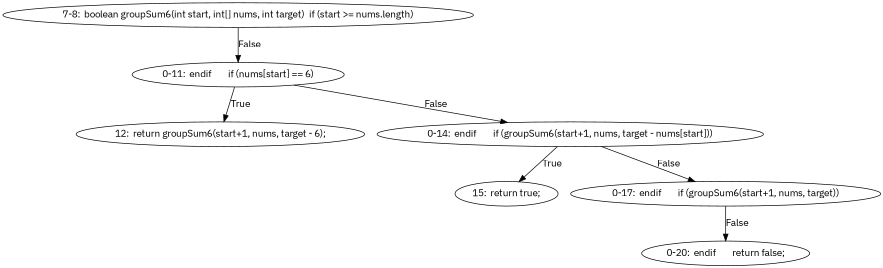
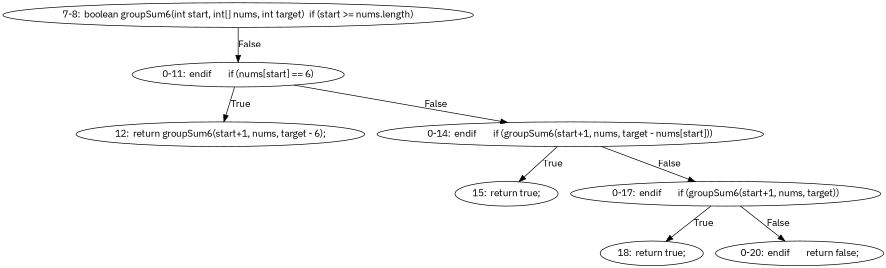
none -> (652, 253)
